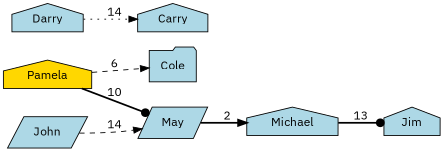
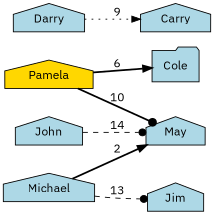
(115, 13) -> (118, 13)
(116, 71) -> (118, 71)
(173, 123) -> (176, 132)
(219, 123) -> (105, 164)
(357, 123) -> (117, 198)
(48, 132) -> (49, 132)
(106, 133) -> (111, 132)
